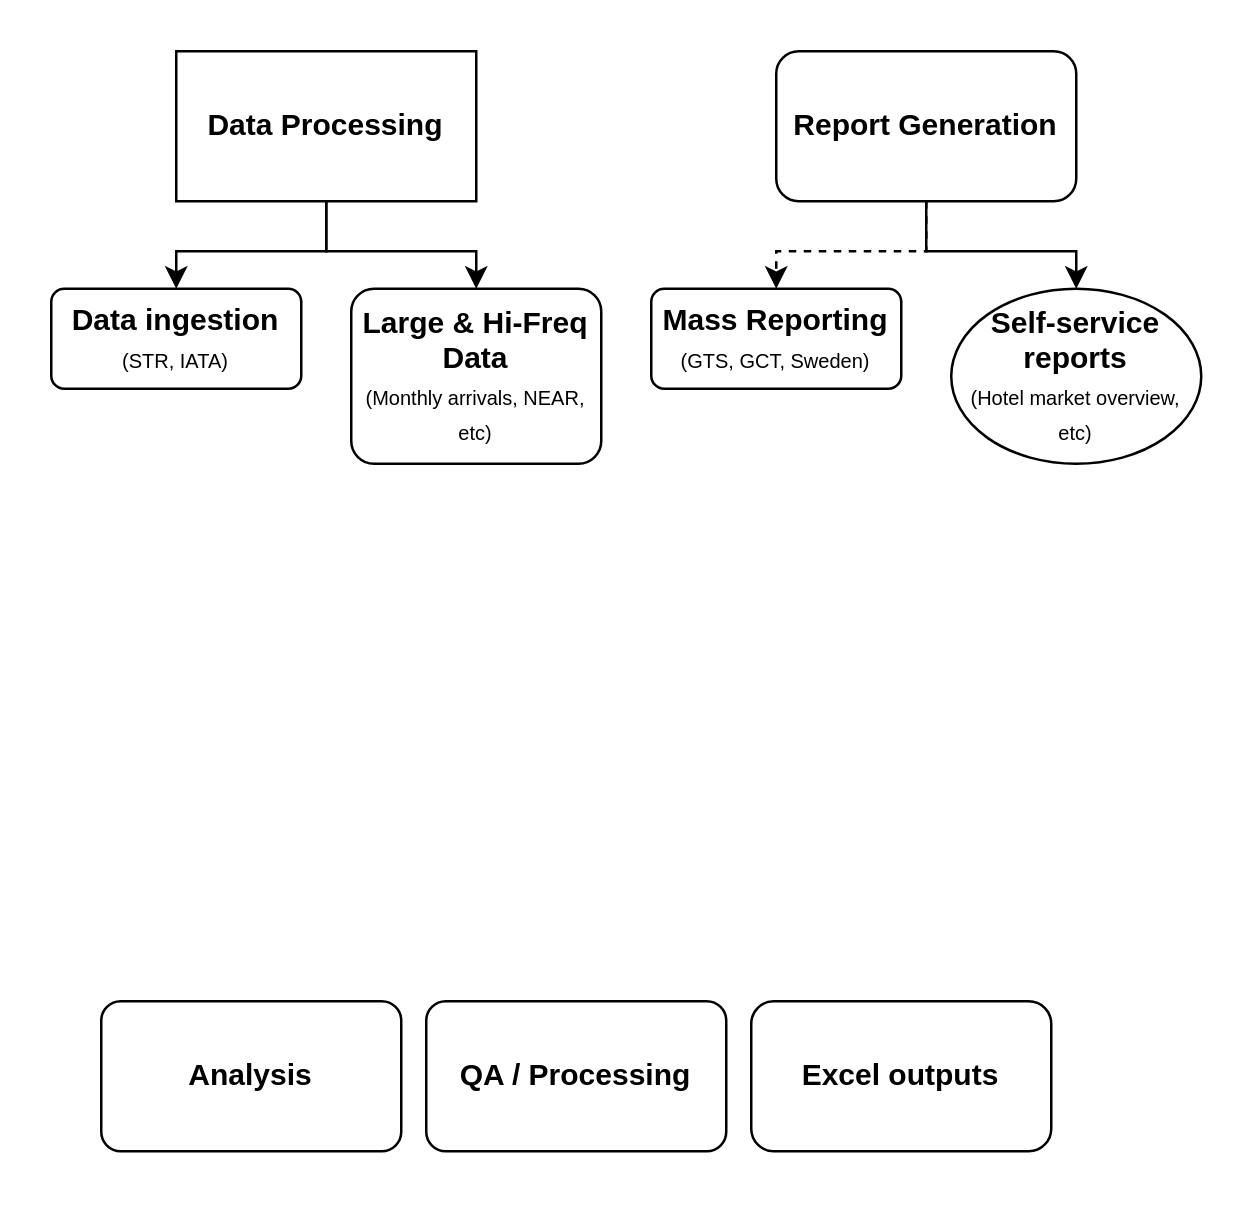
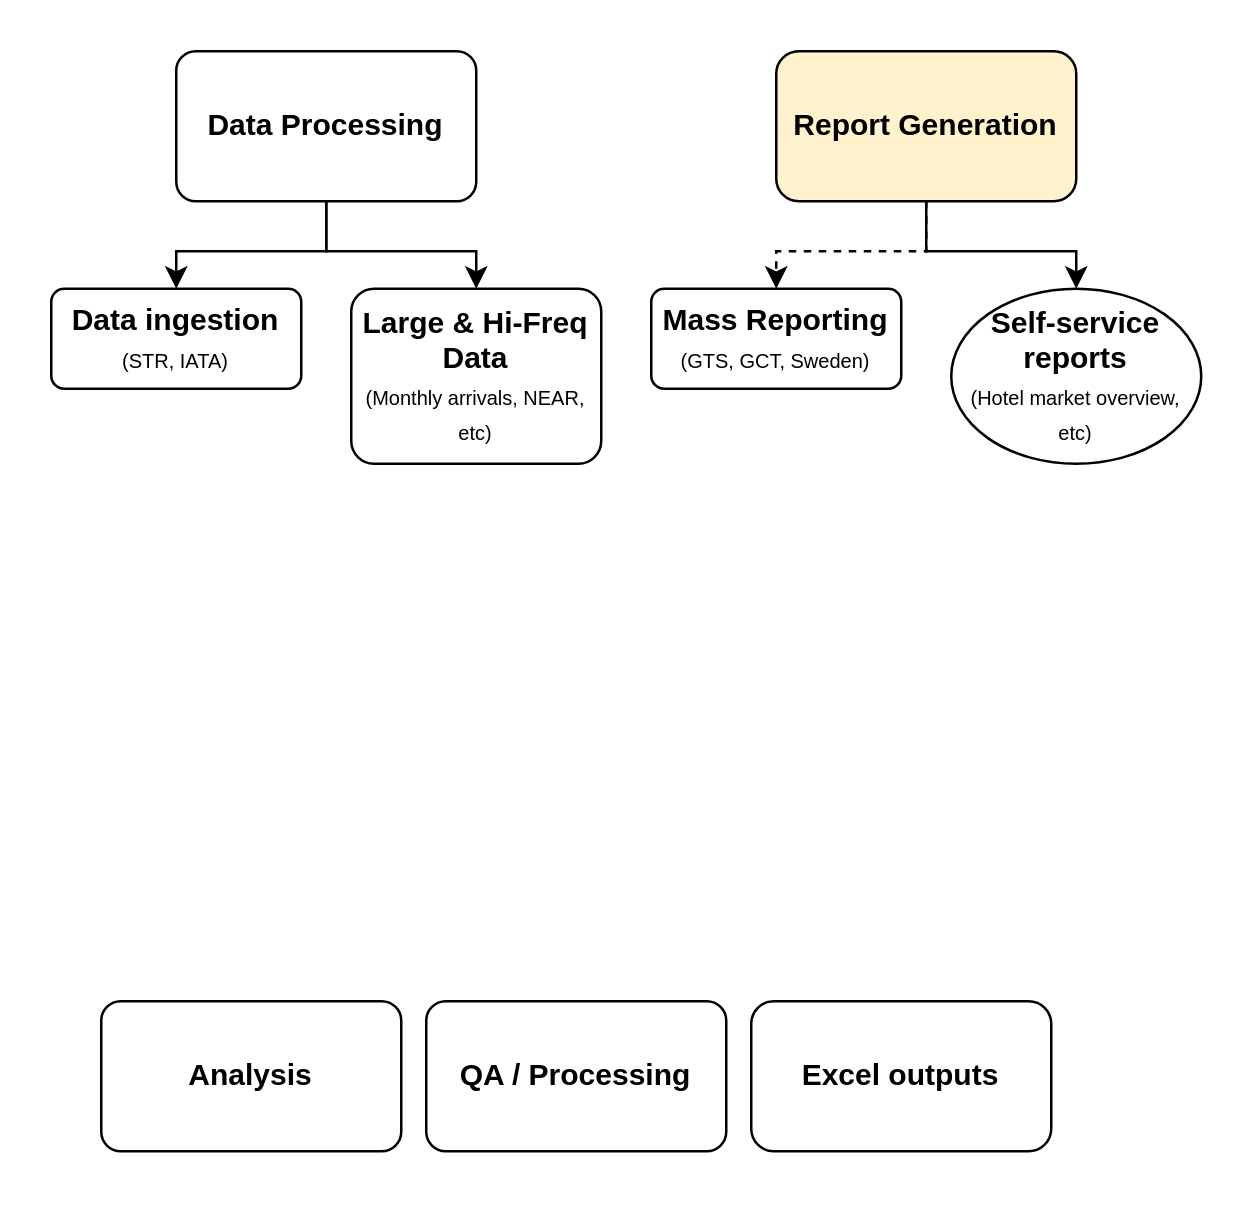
(326, 126) -> (326, 126)
(926, 126) -> (926, 126)
